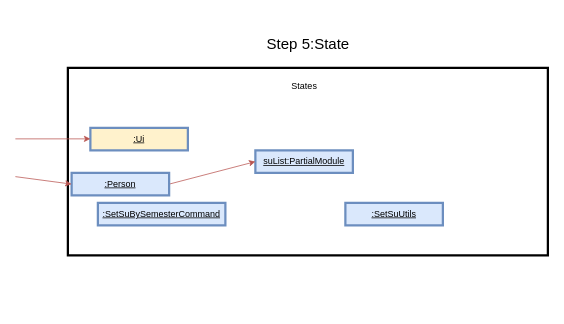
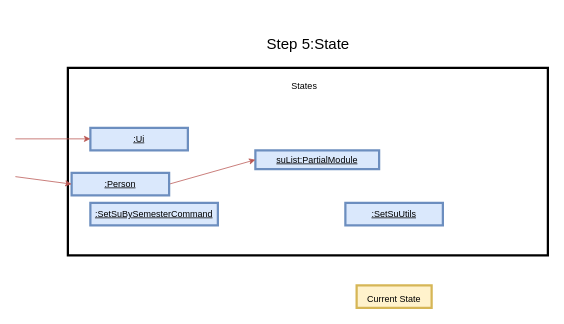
(139, 139) -> (139, 139)
(304, 162) -> (317, 160)
(162, 214) -> (154, 214)
none -> (394, 297)
